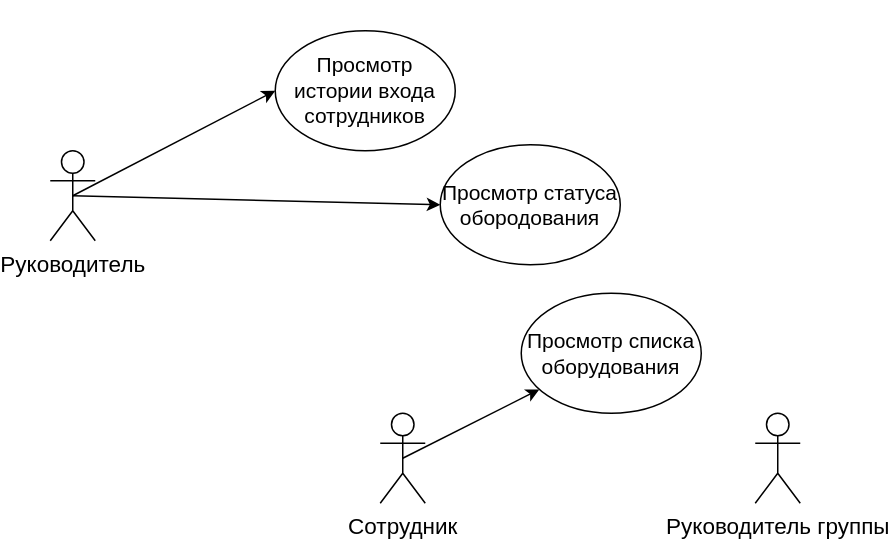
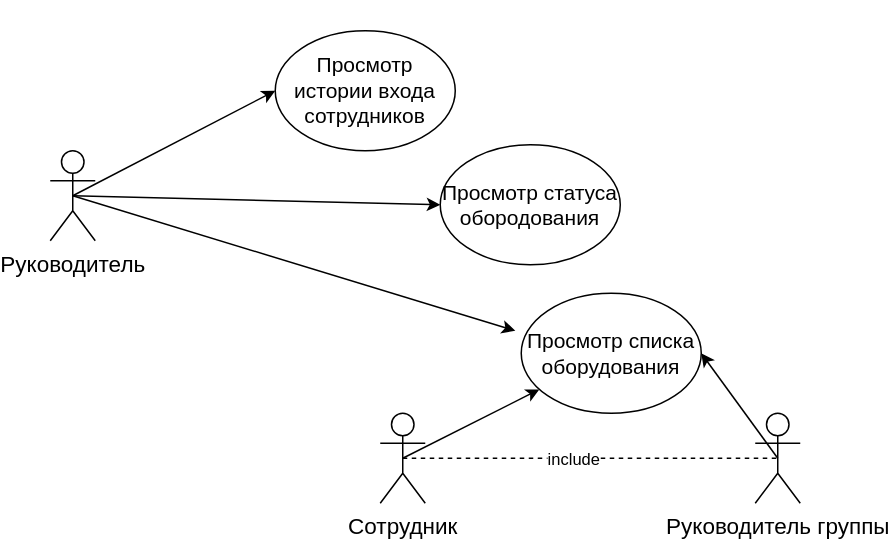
none -> (292, 263)
none -> (741, 407)
none -> (590, 458)
